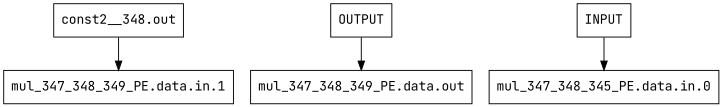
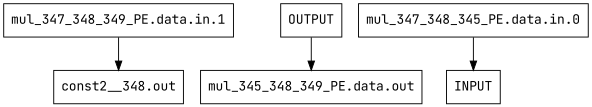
(119, 49) -> (119, 49)
(604, 49) -> (473, 49)
(361, 87) -> (311, 87)
